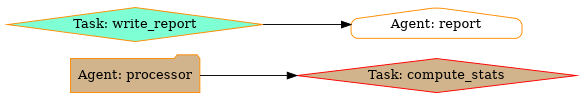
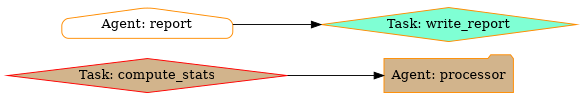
(302, 25) -> (272, 25)
(244, 76) -> (331, 76)
